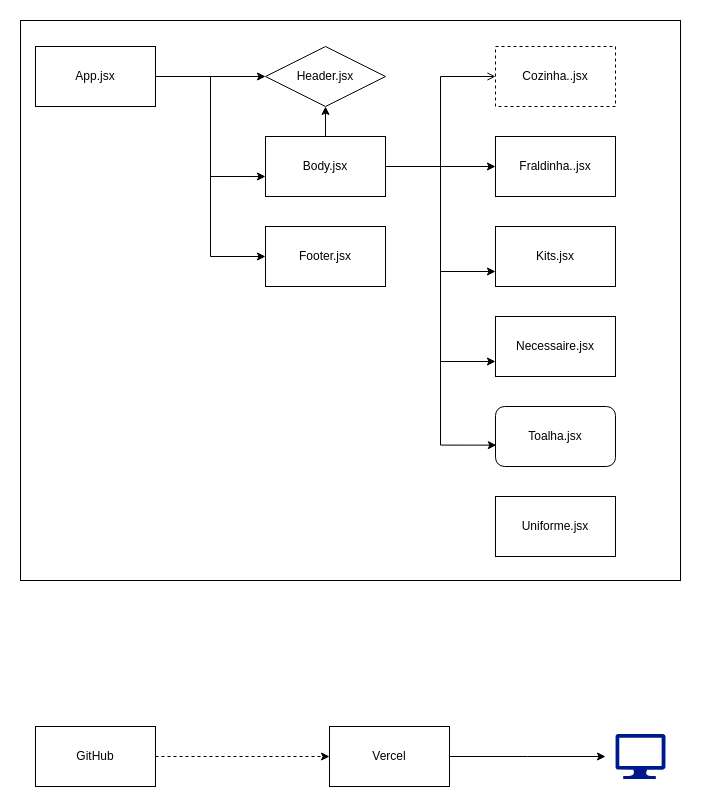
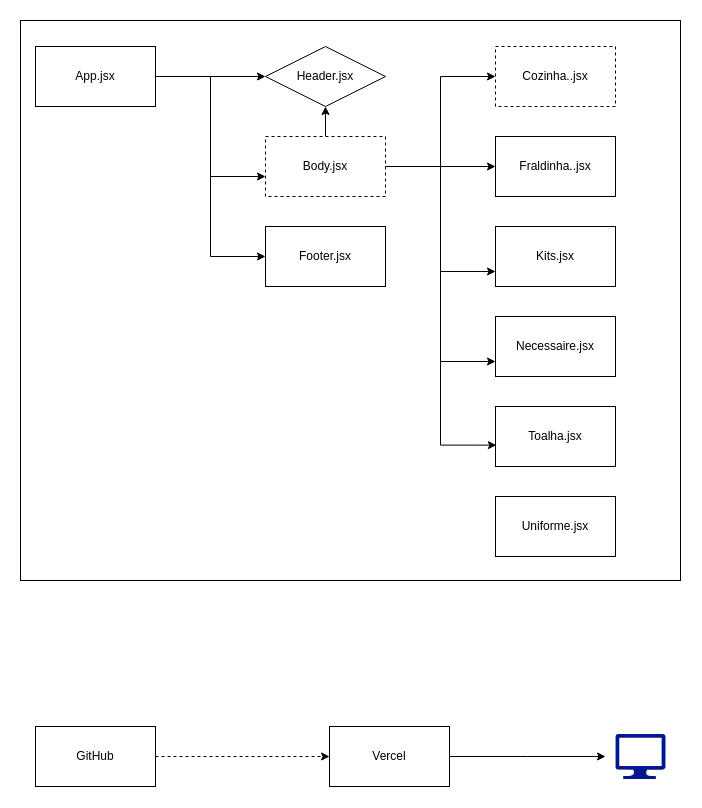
(489, 77) -> (487, 77)
(326, 167) -> (326, 167)
(556, 437) -> (556, 437)
